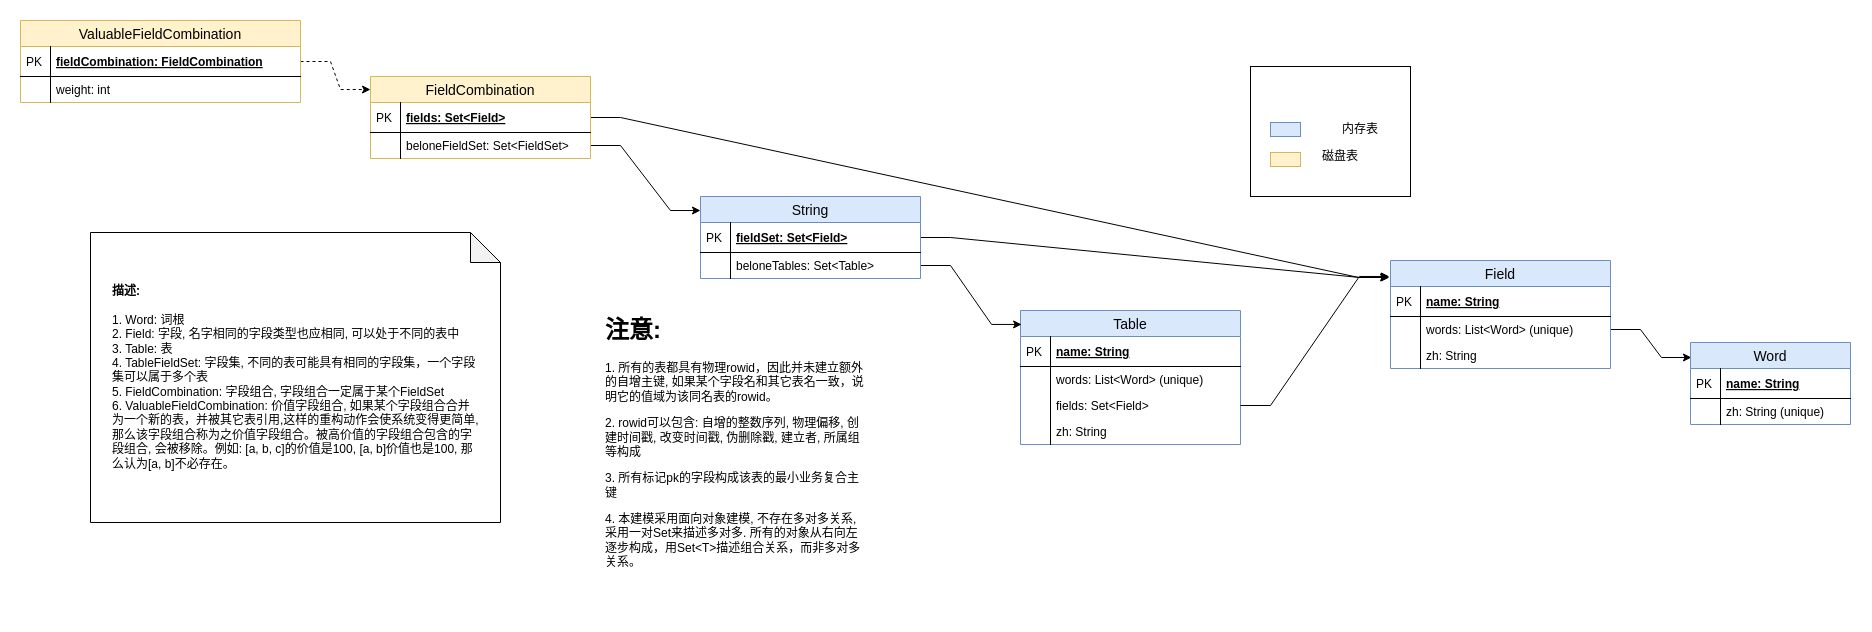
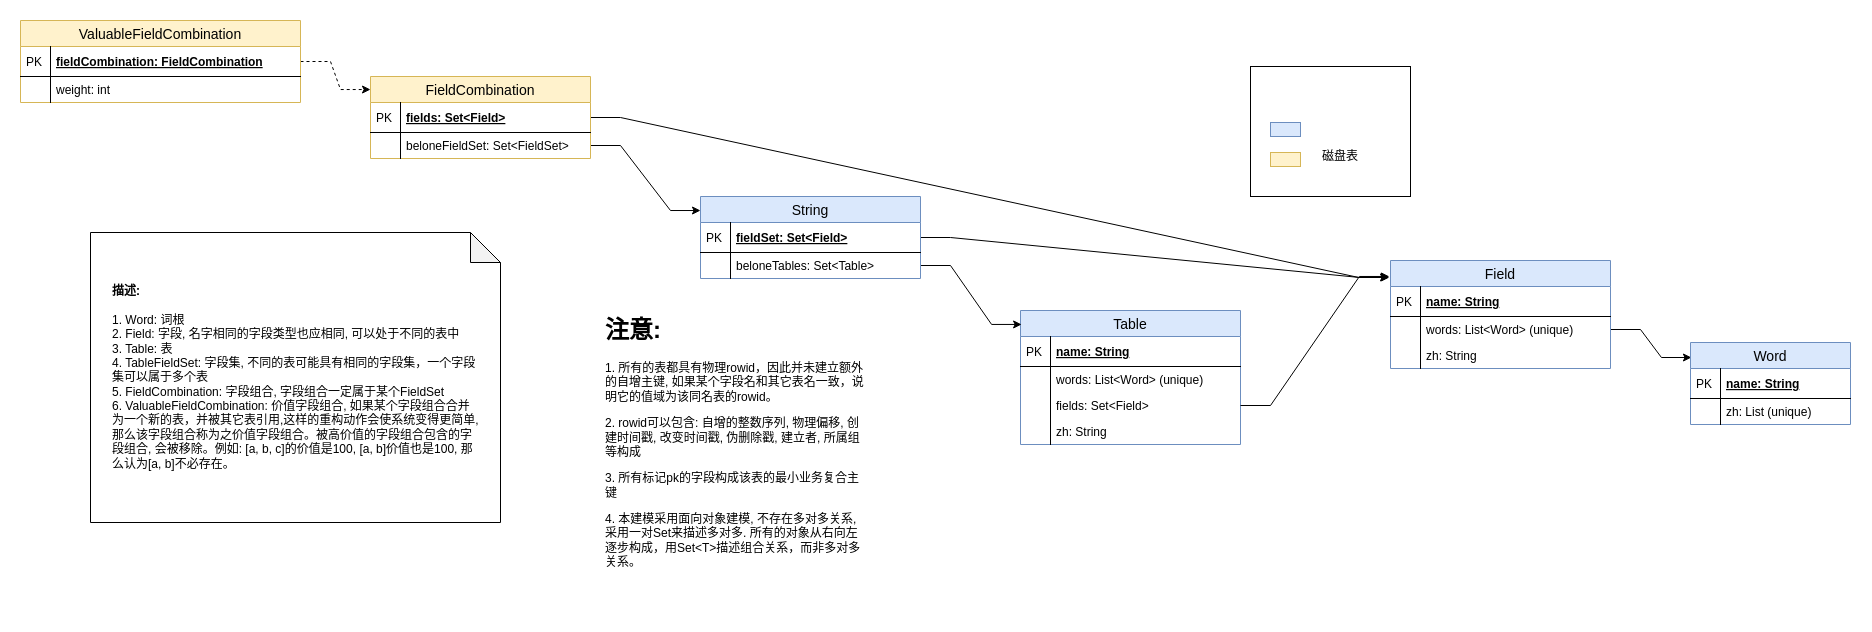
(1361, 130) -> none
(1782, 412) -> (1775, 412)
